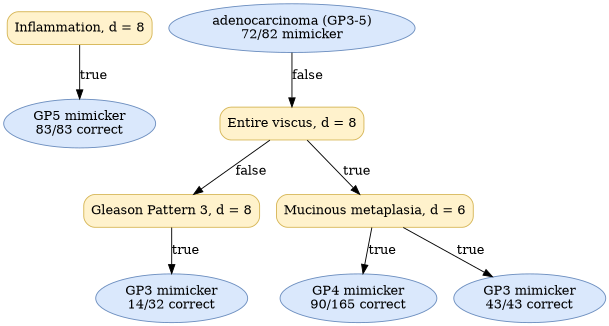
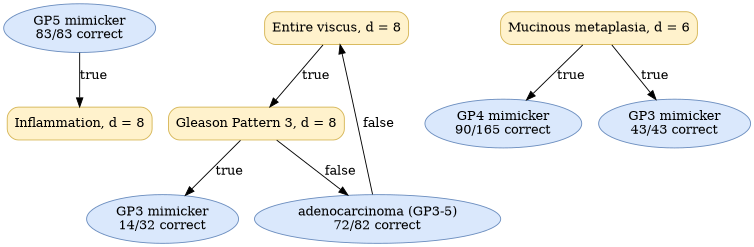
(292, 35) -> (378, 225)
(80, 67) -> (80, 75)
(330, 164) -> none
none -> (309, 165)
(251, 171) -> (316, 76)
